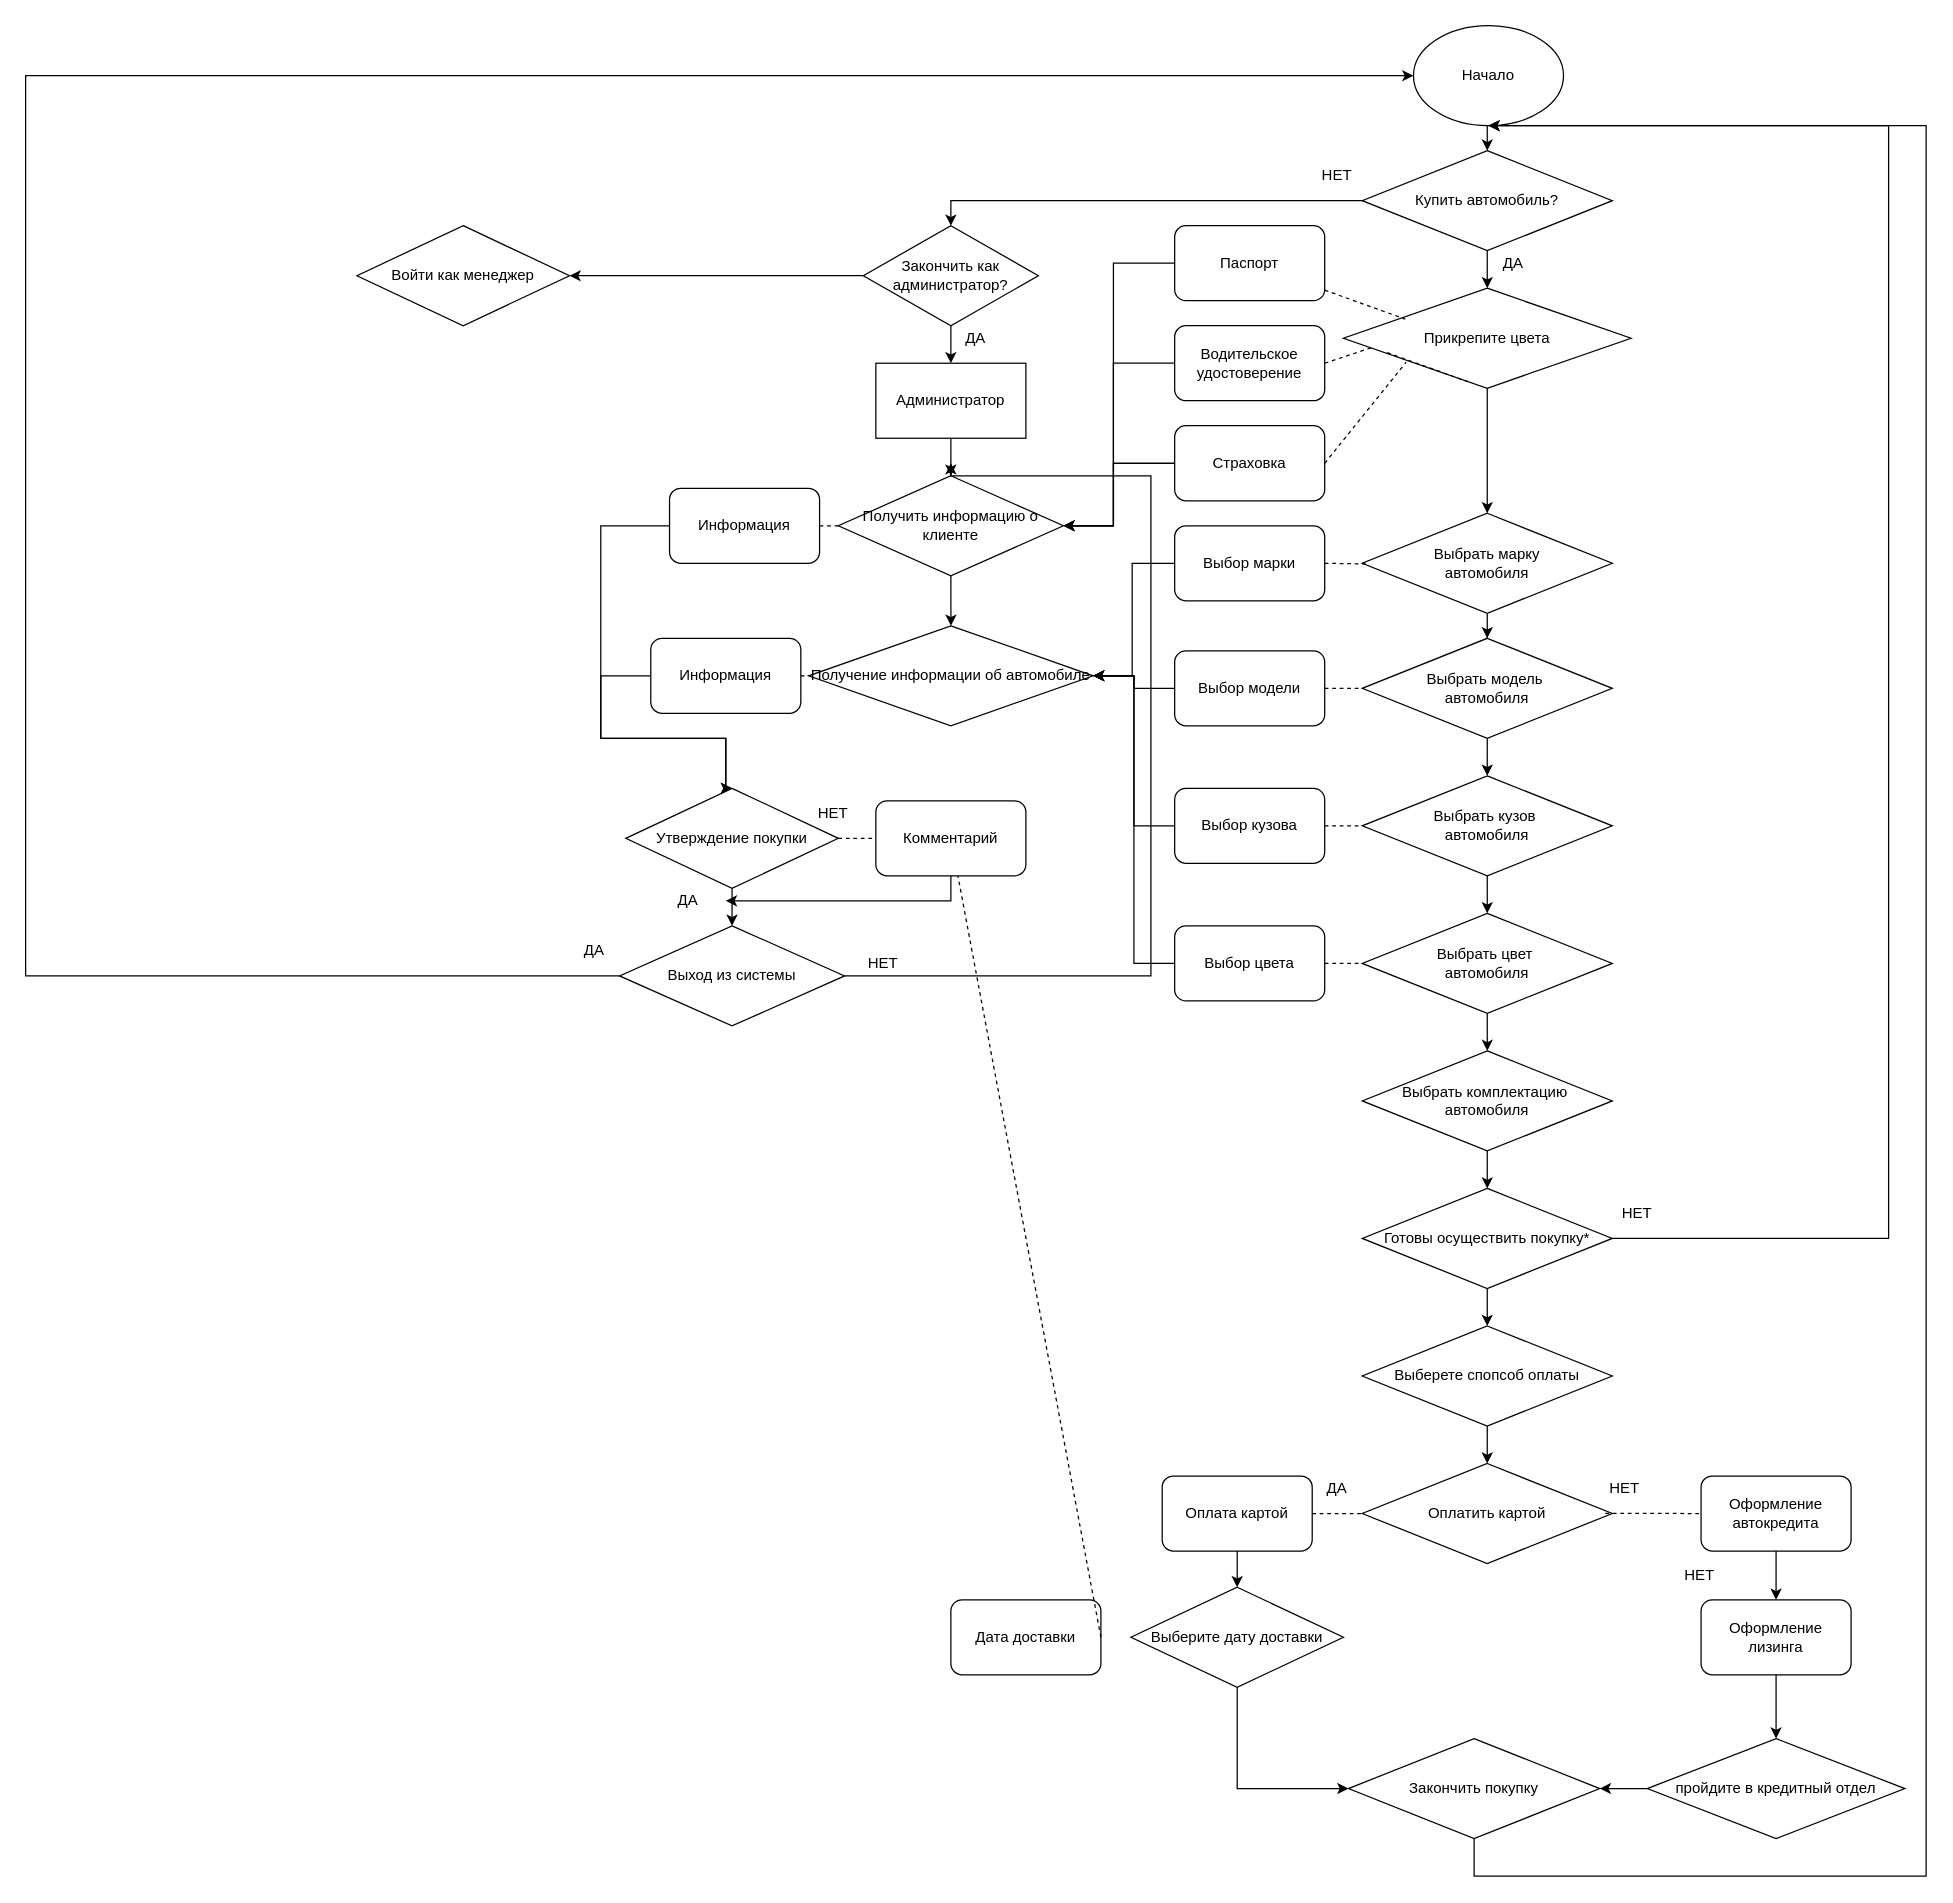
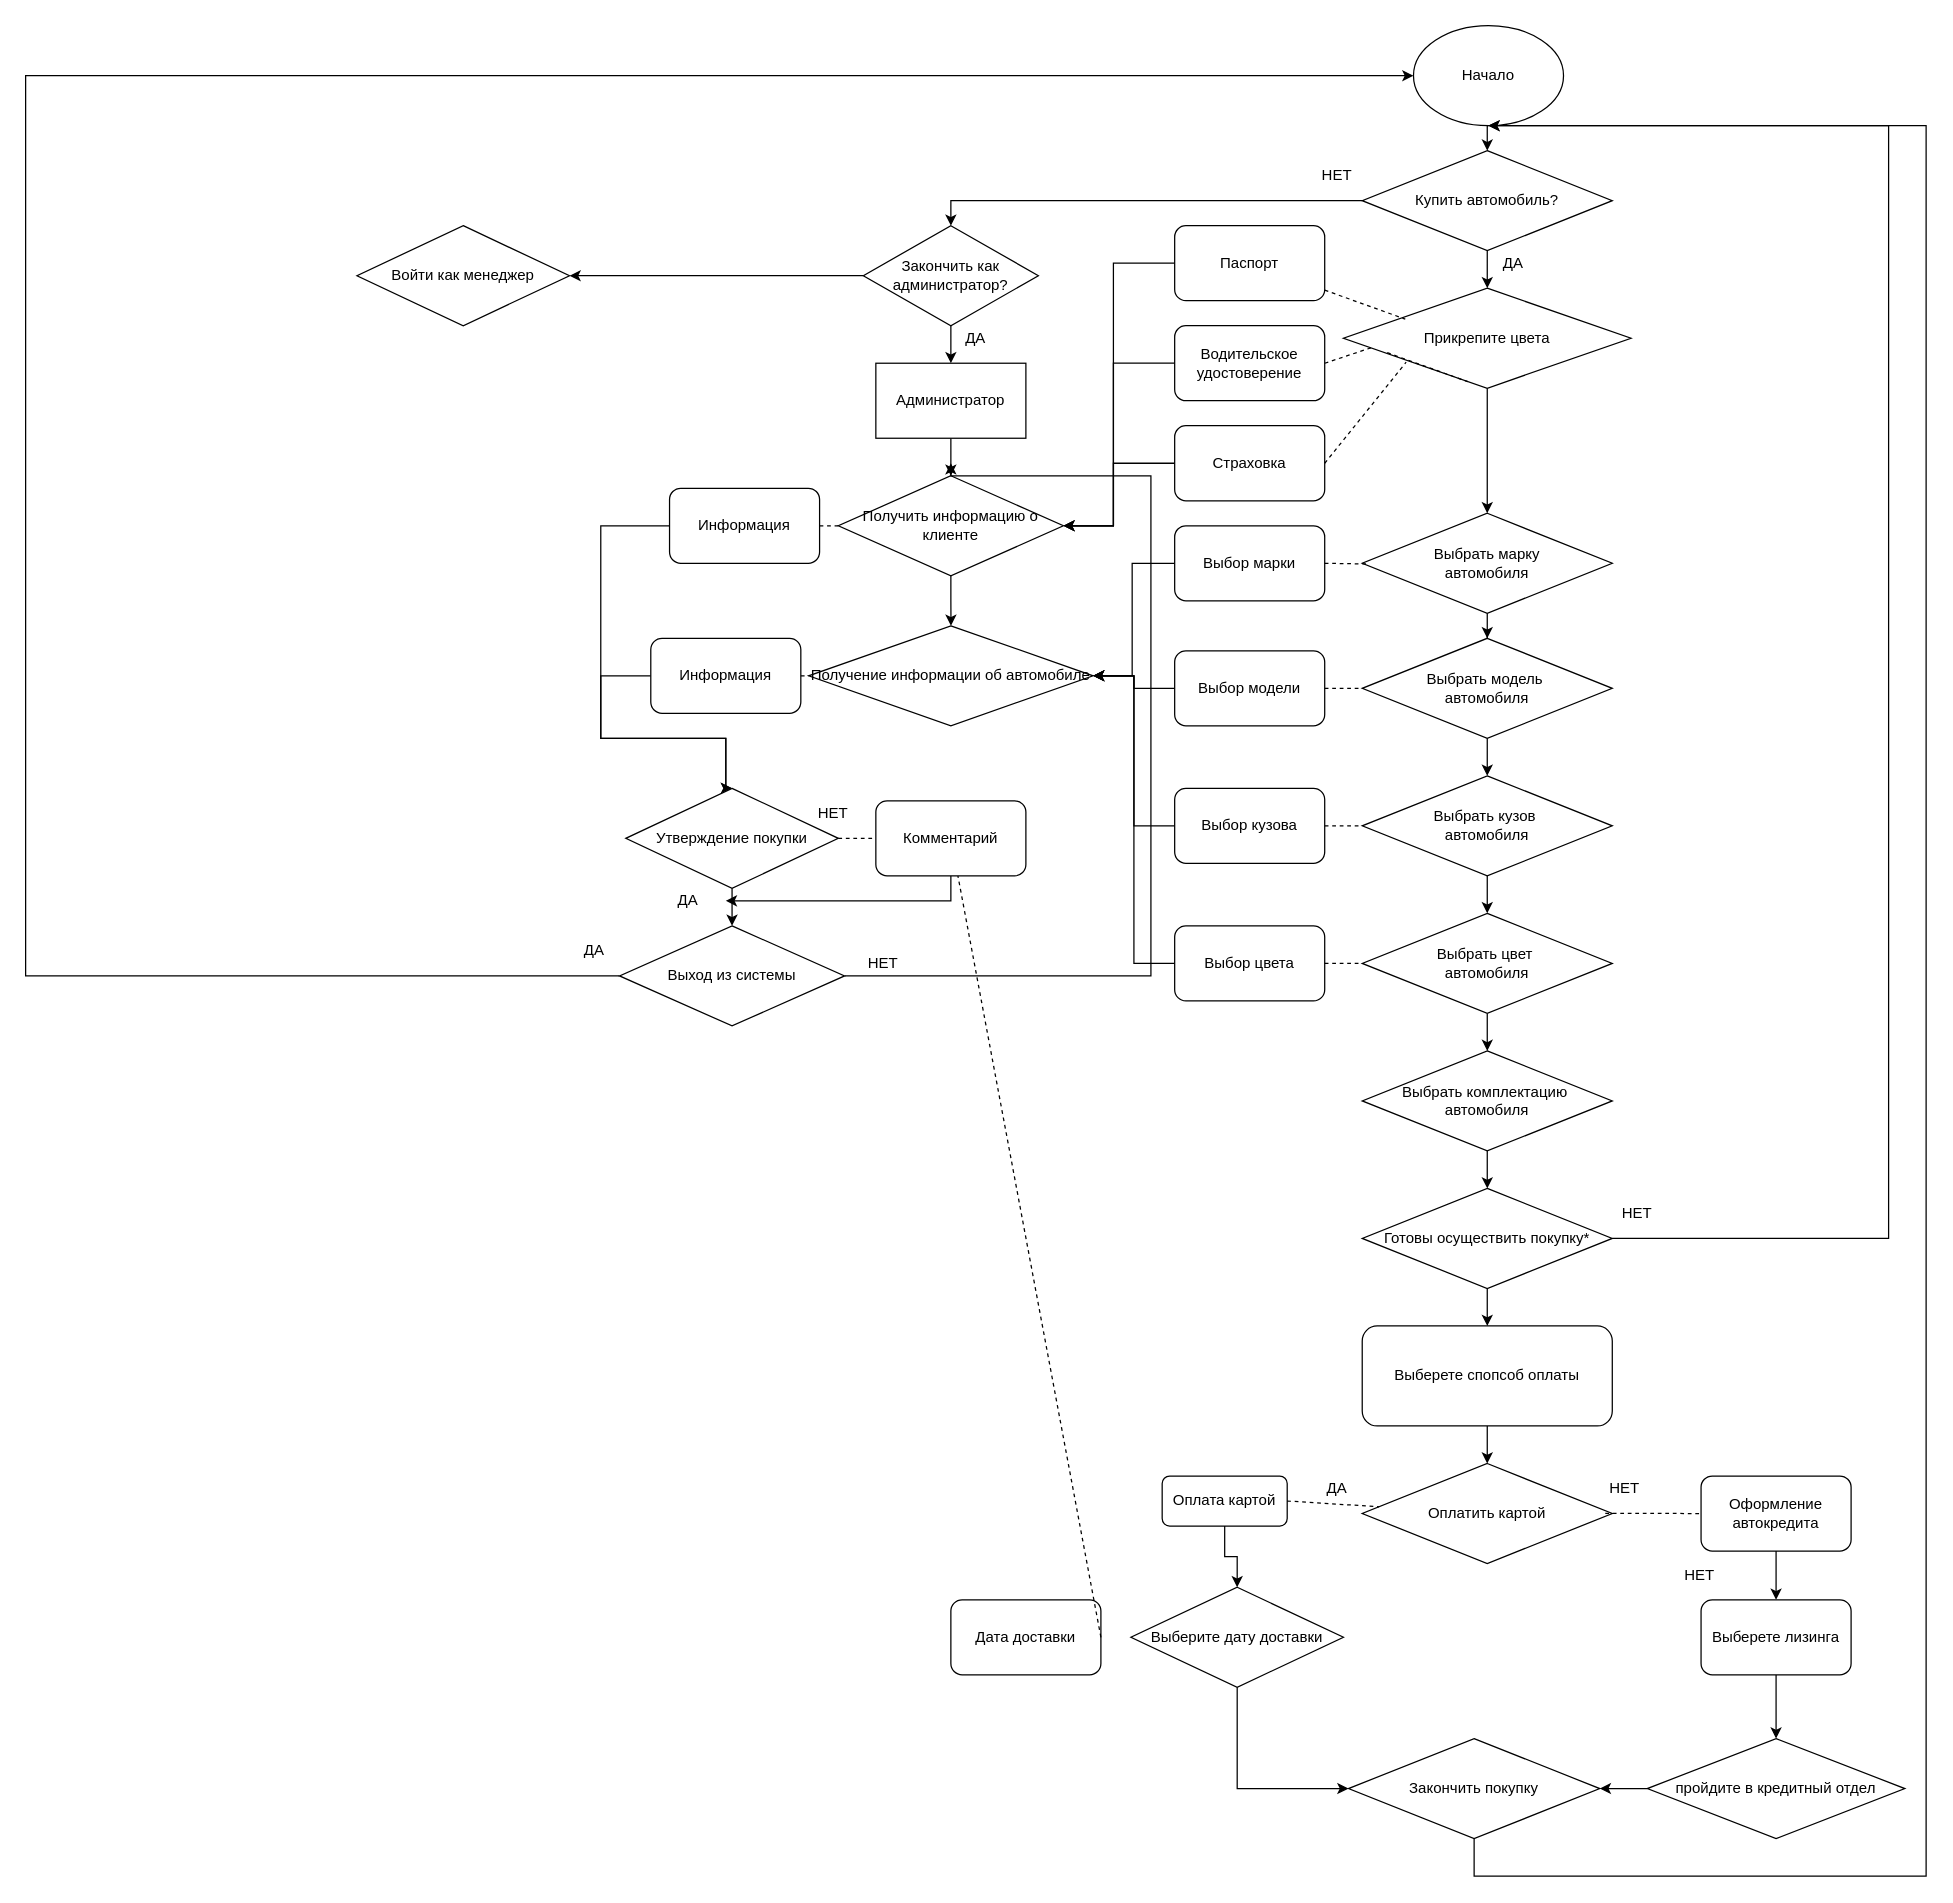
(1487, 1376) -> (1487, 1376)
(1237, 1513) -> (1224, 1501)
(1776, 1637) -> (1776, 1637)
